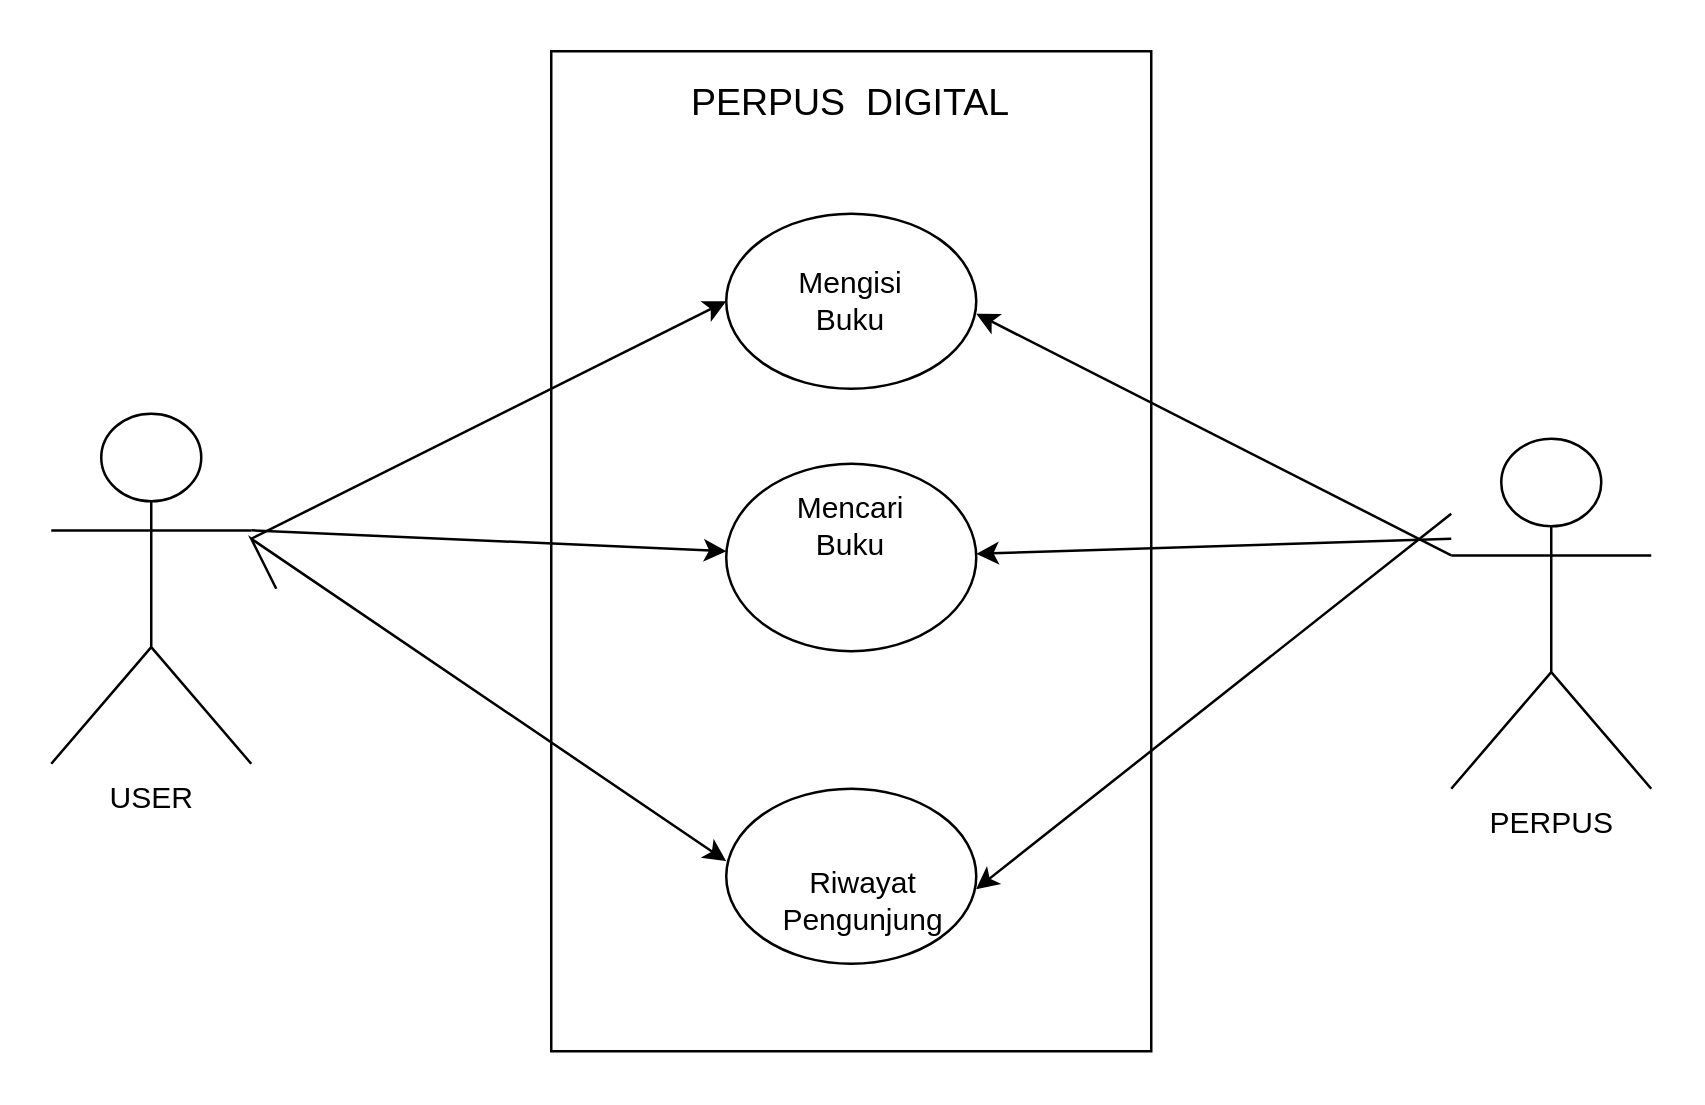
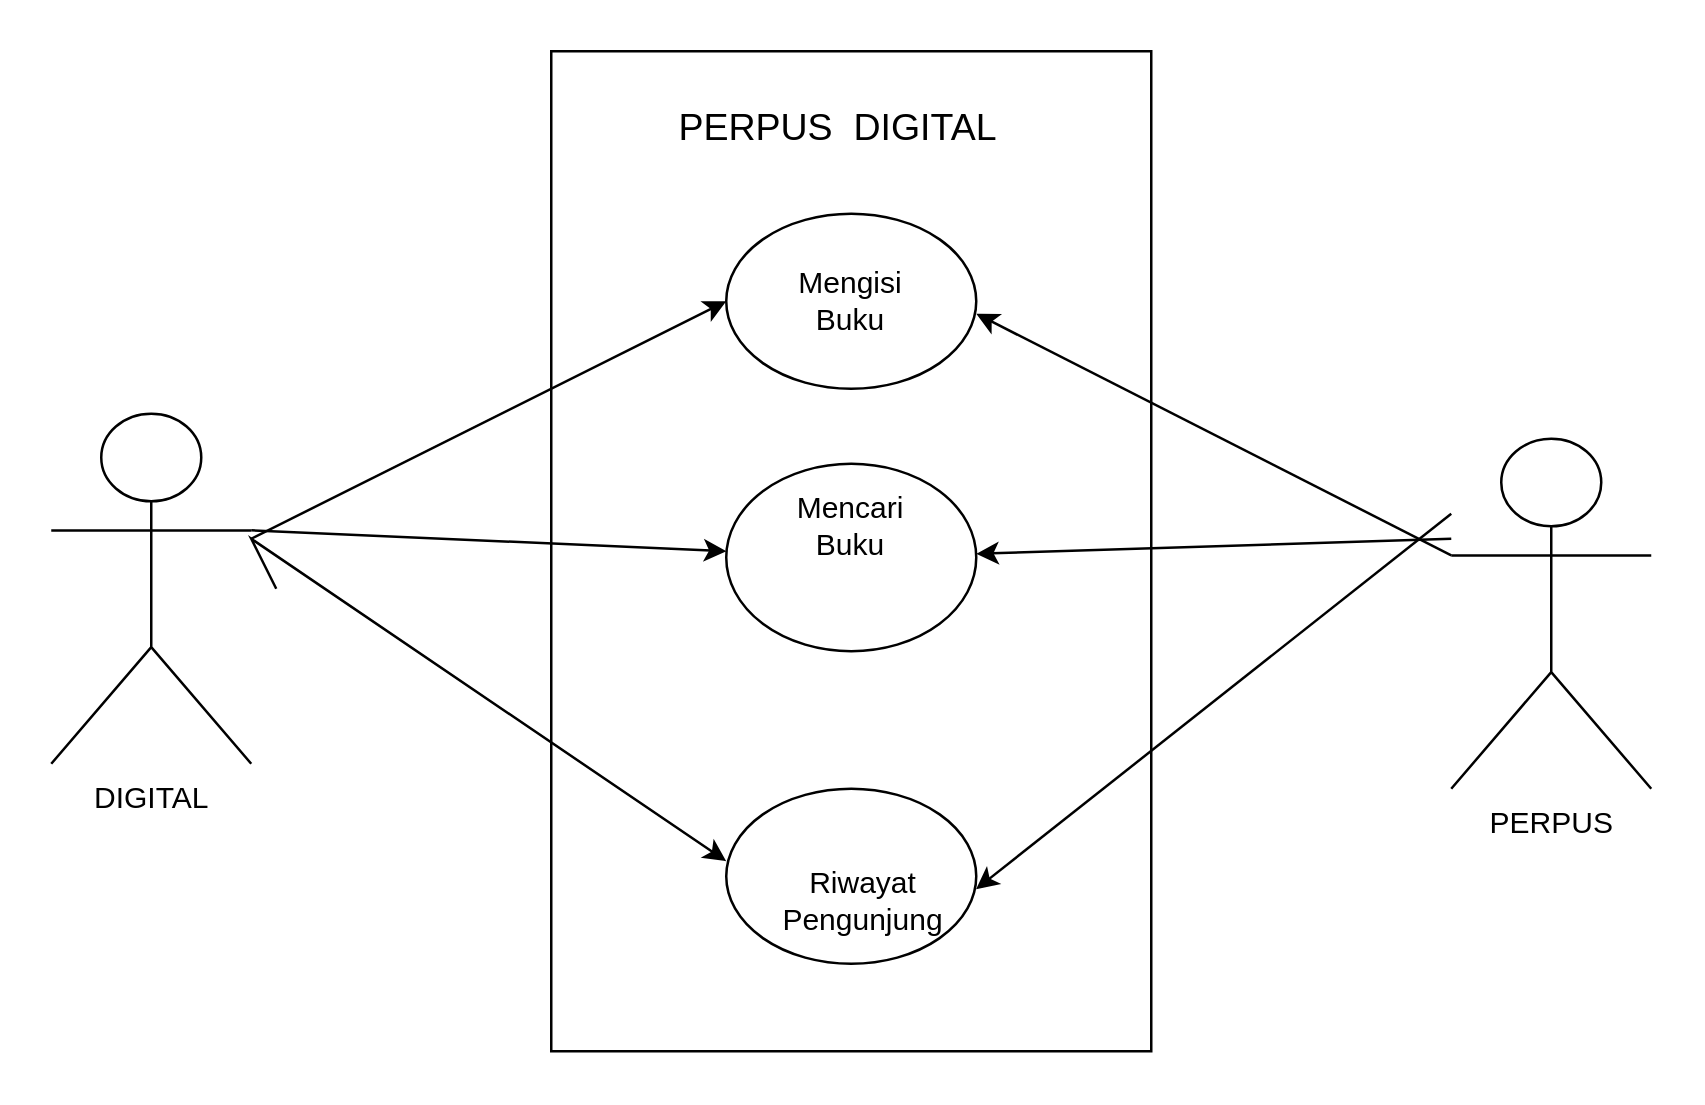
(851, 101) -> (839, 126)
(153, 799) -> (153, 799)
